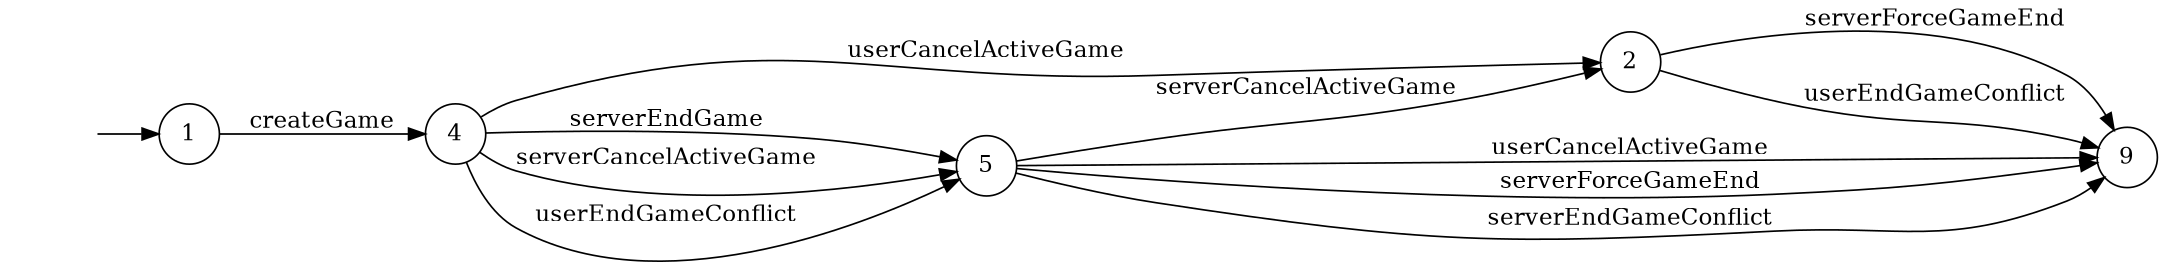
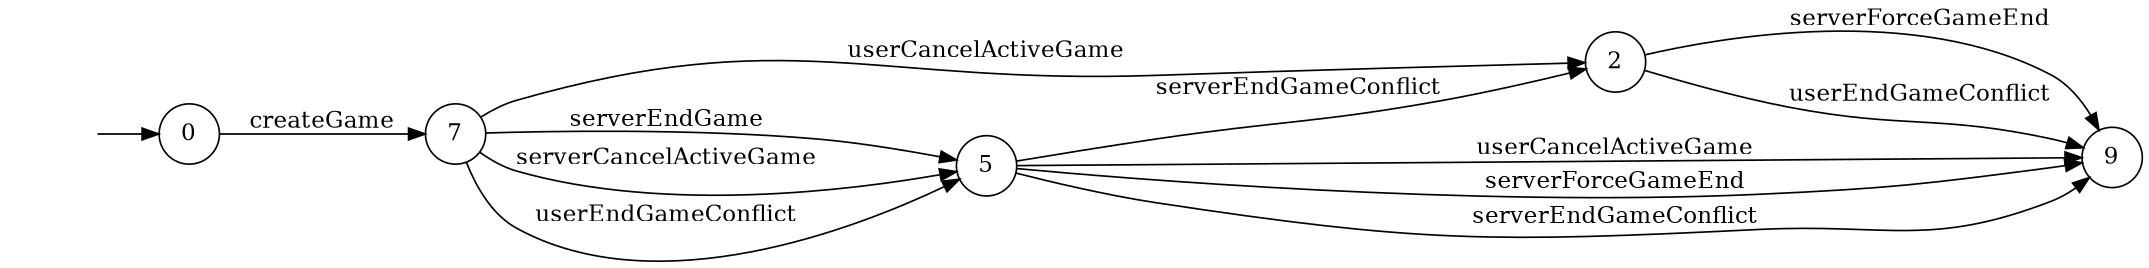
(1306, 88) -> (1299, 88)
(189, 134) -> (189, 134)
(456, 134) -> (456, 134)
